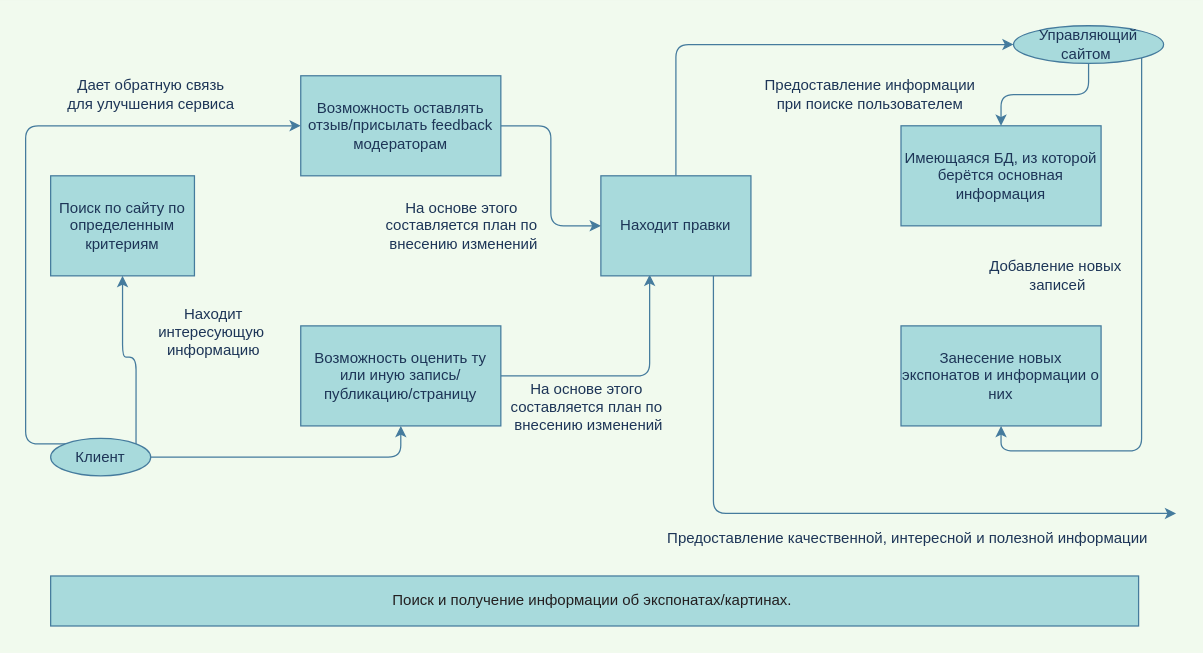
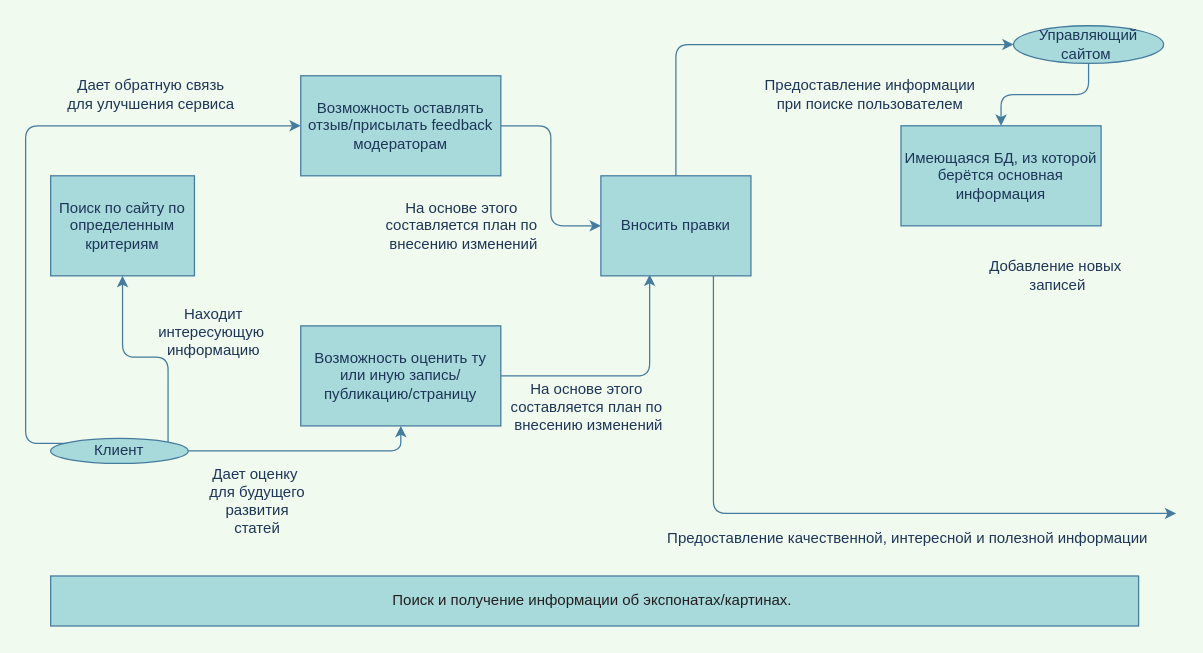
(676, 226) -> (676, 226)
(1141, 322) -> none
(1001, 376) -> none
(101, 457) -> (119, 451)
none -> (257, 501)
